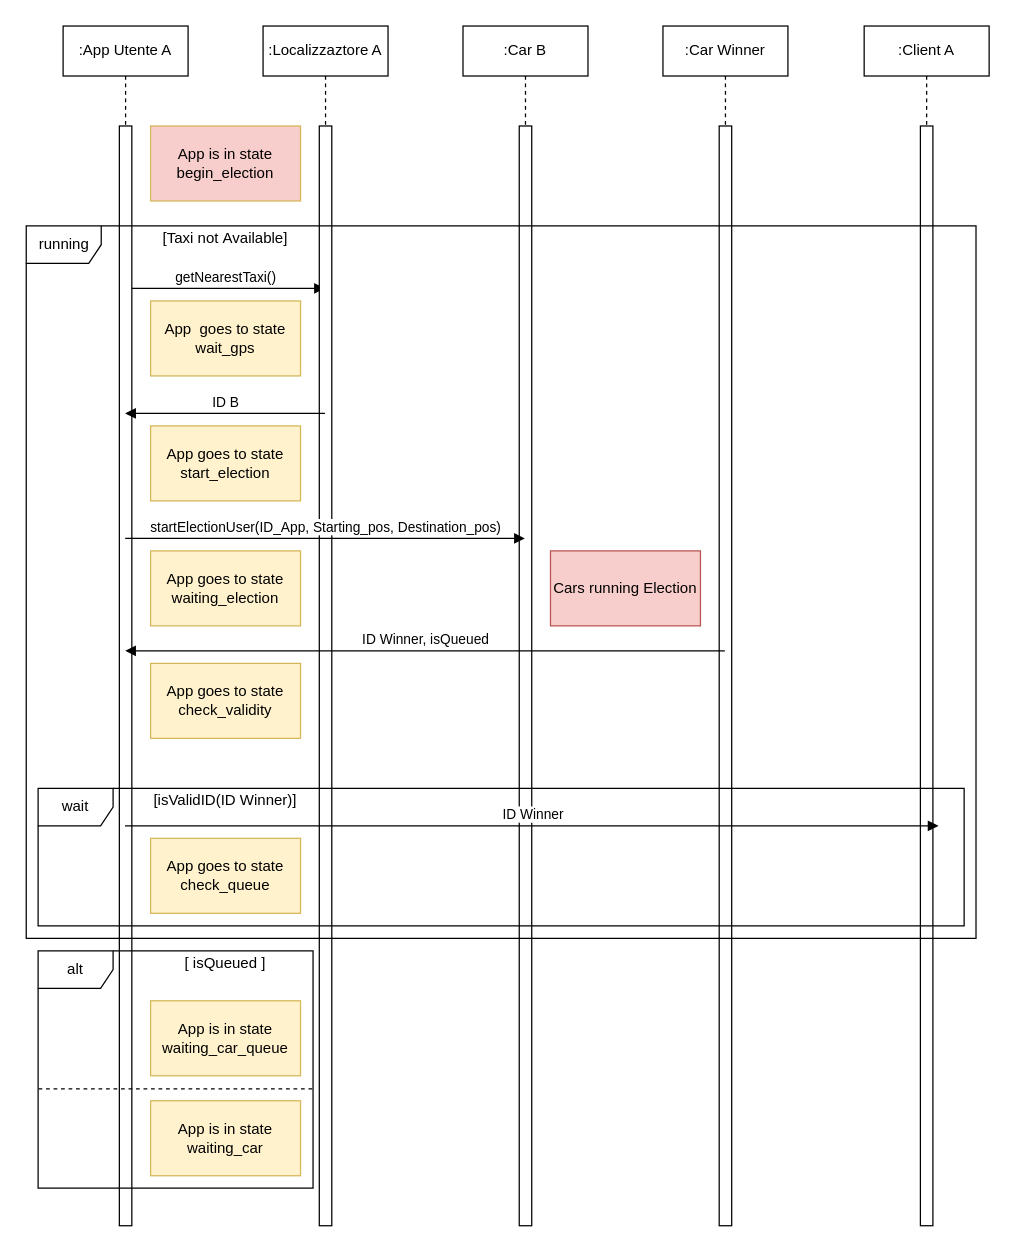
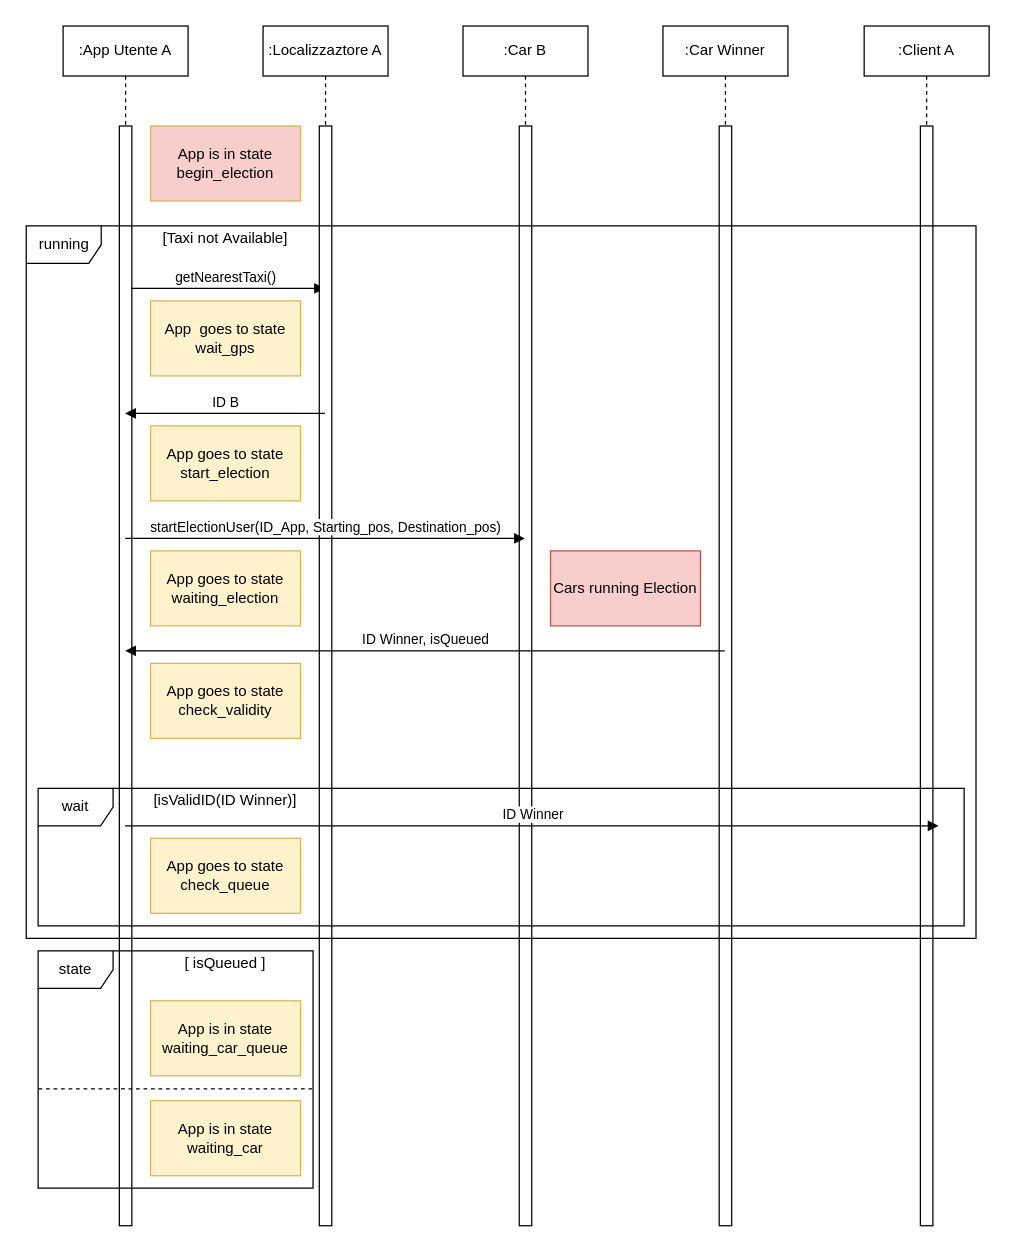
(76, 969) -> (76, 969)
